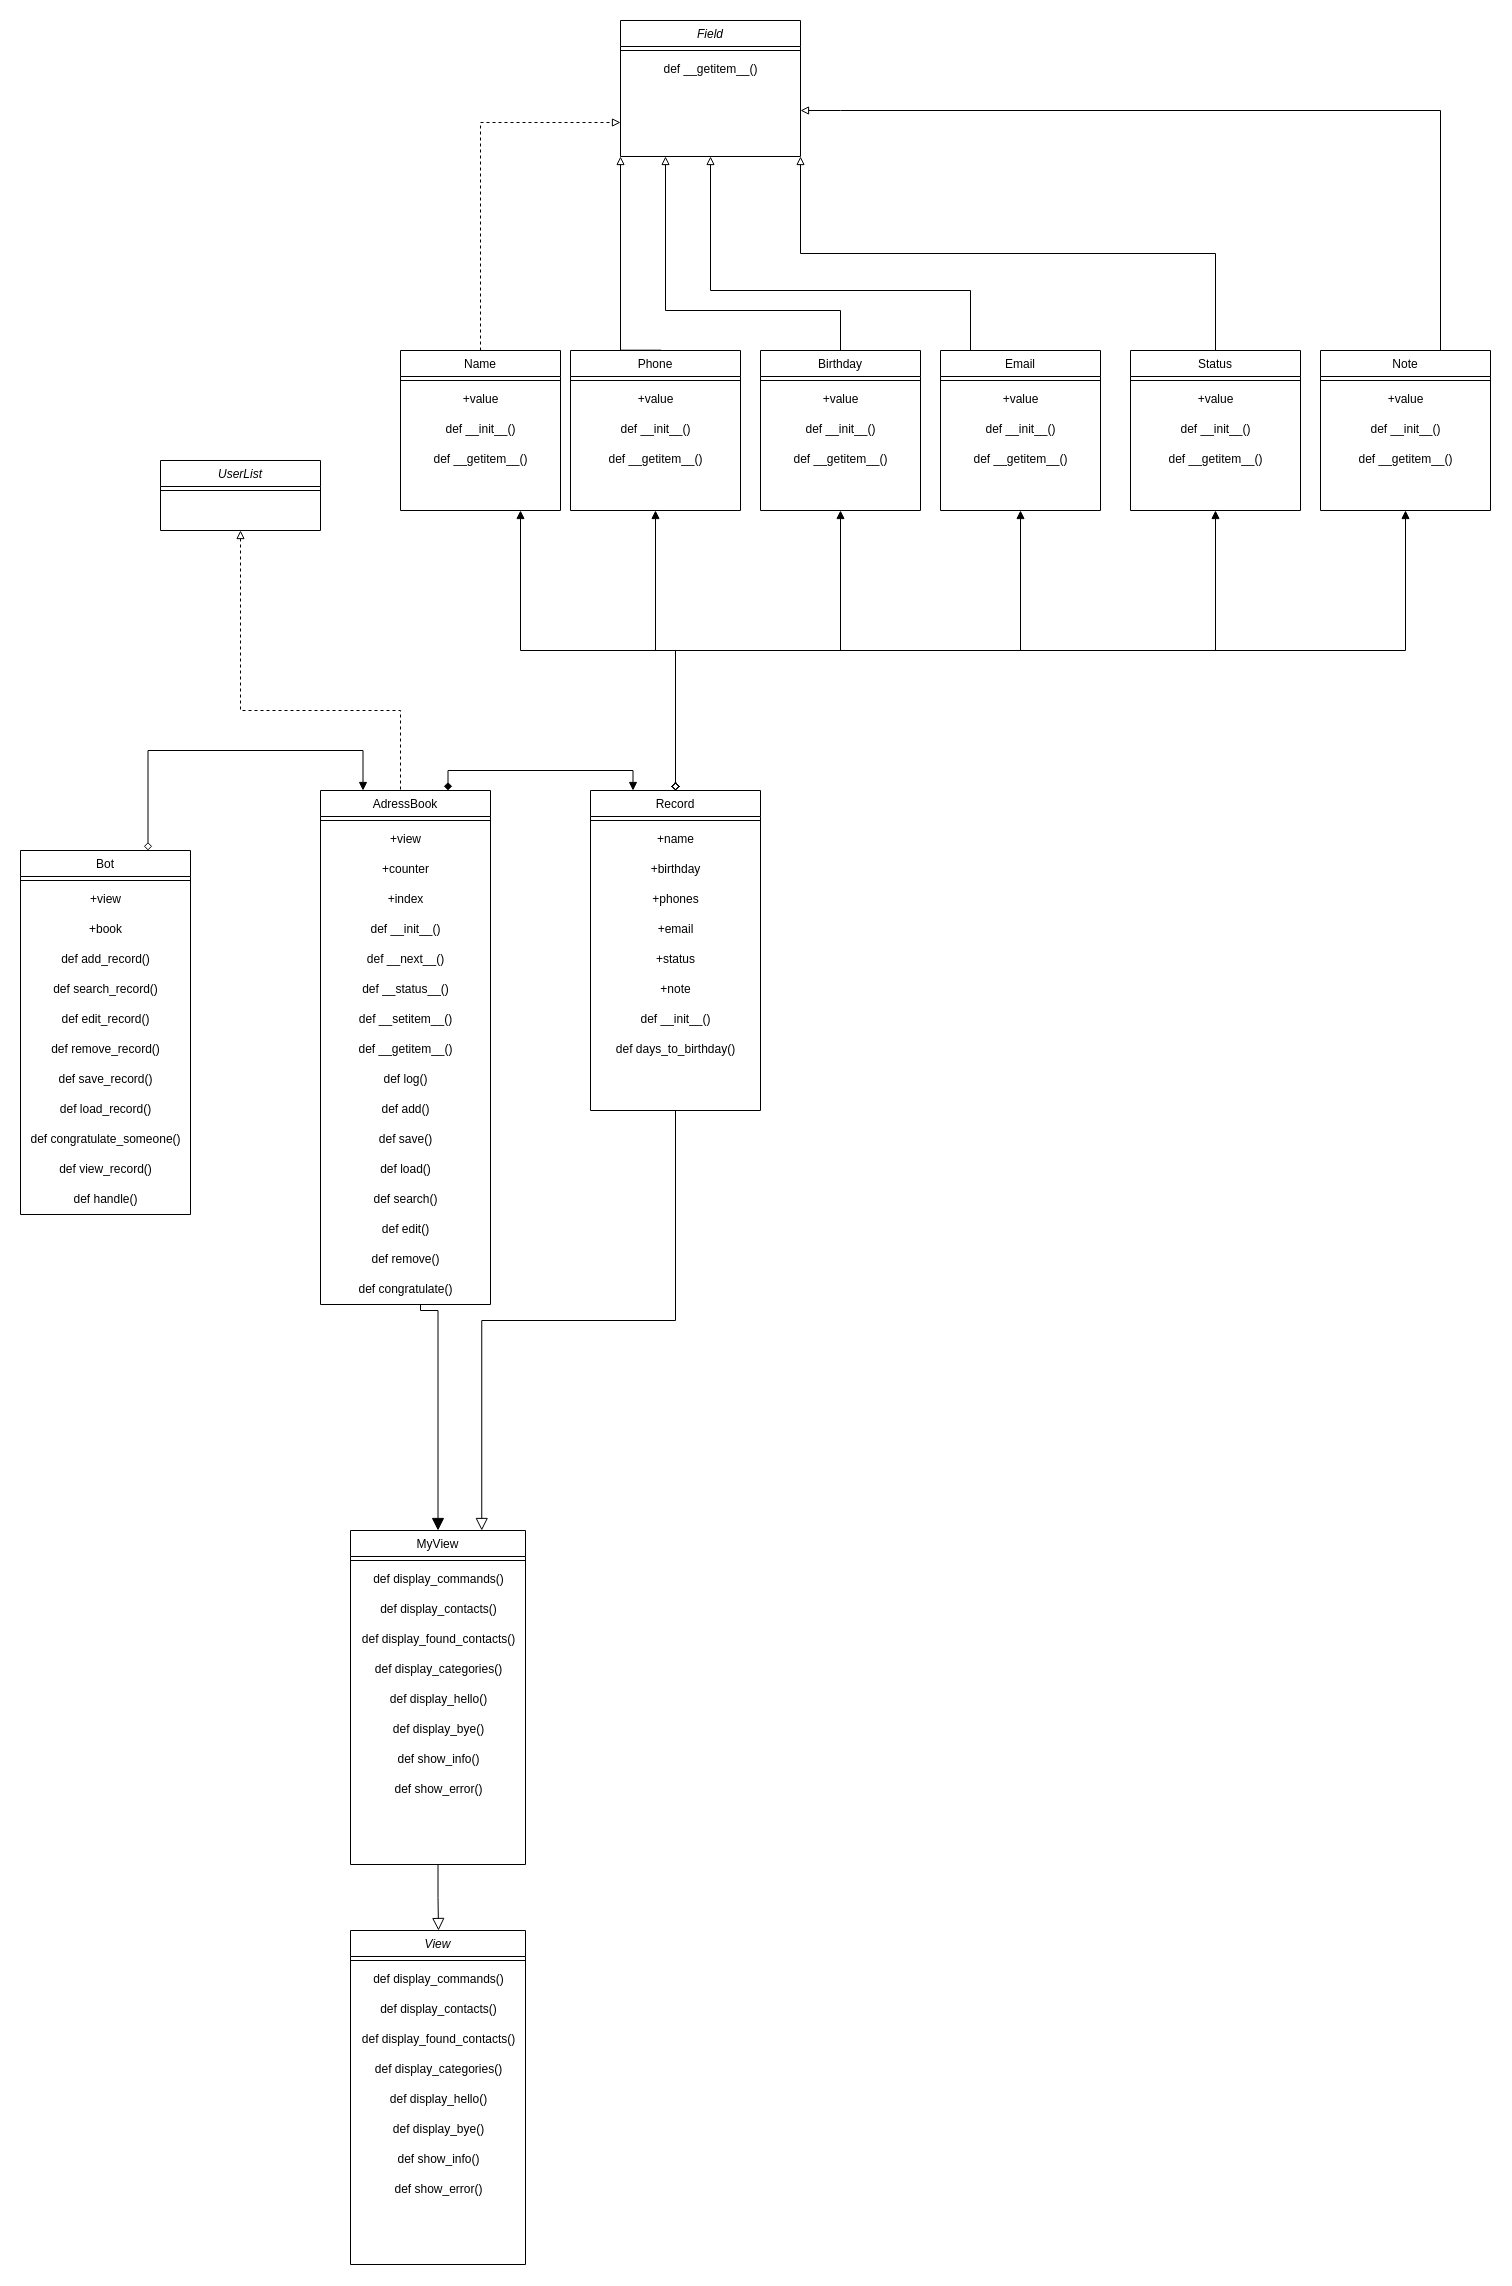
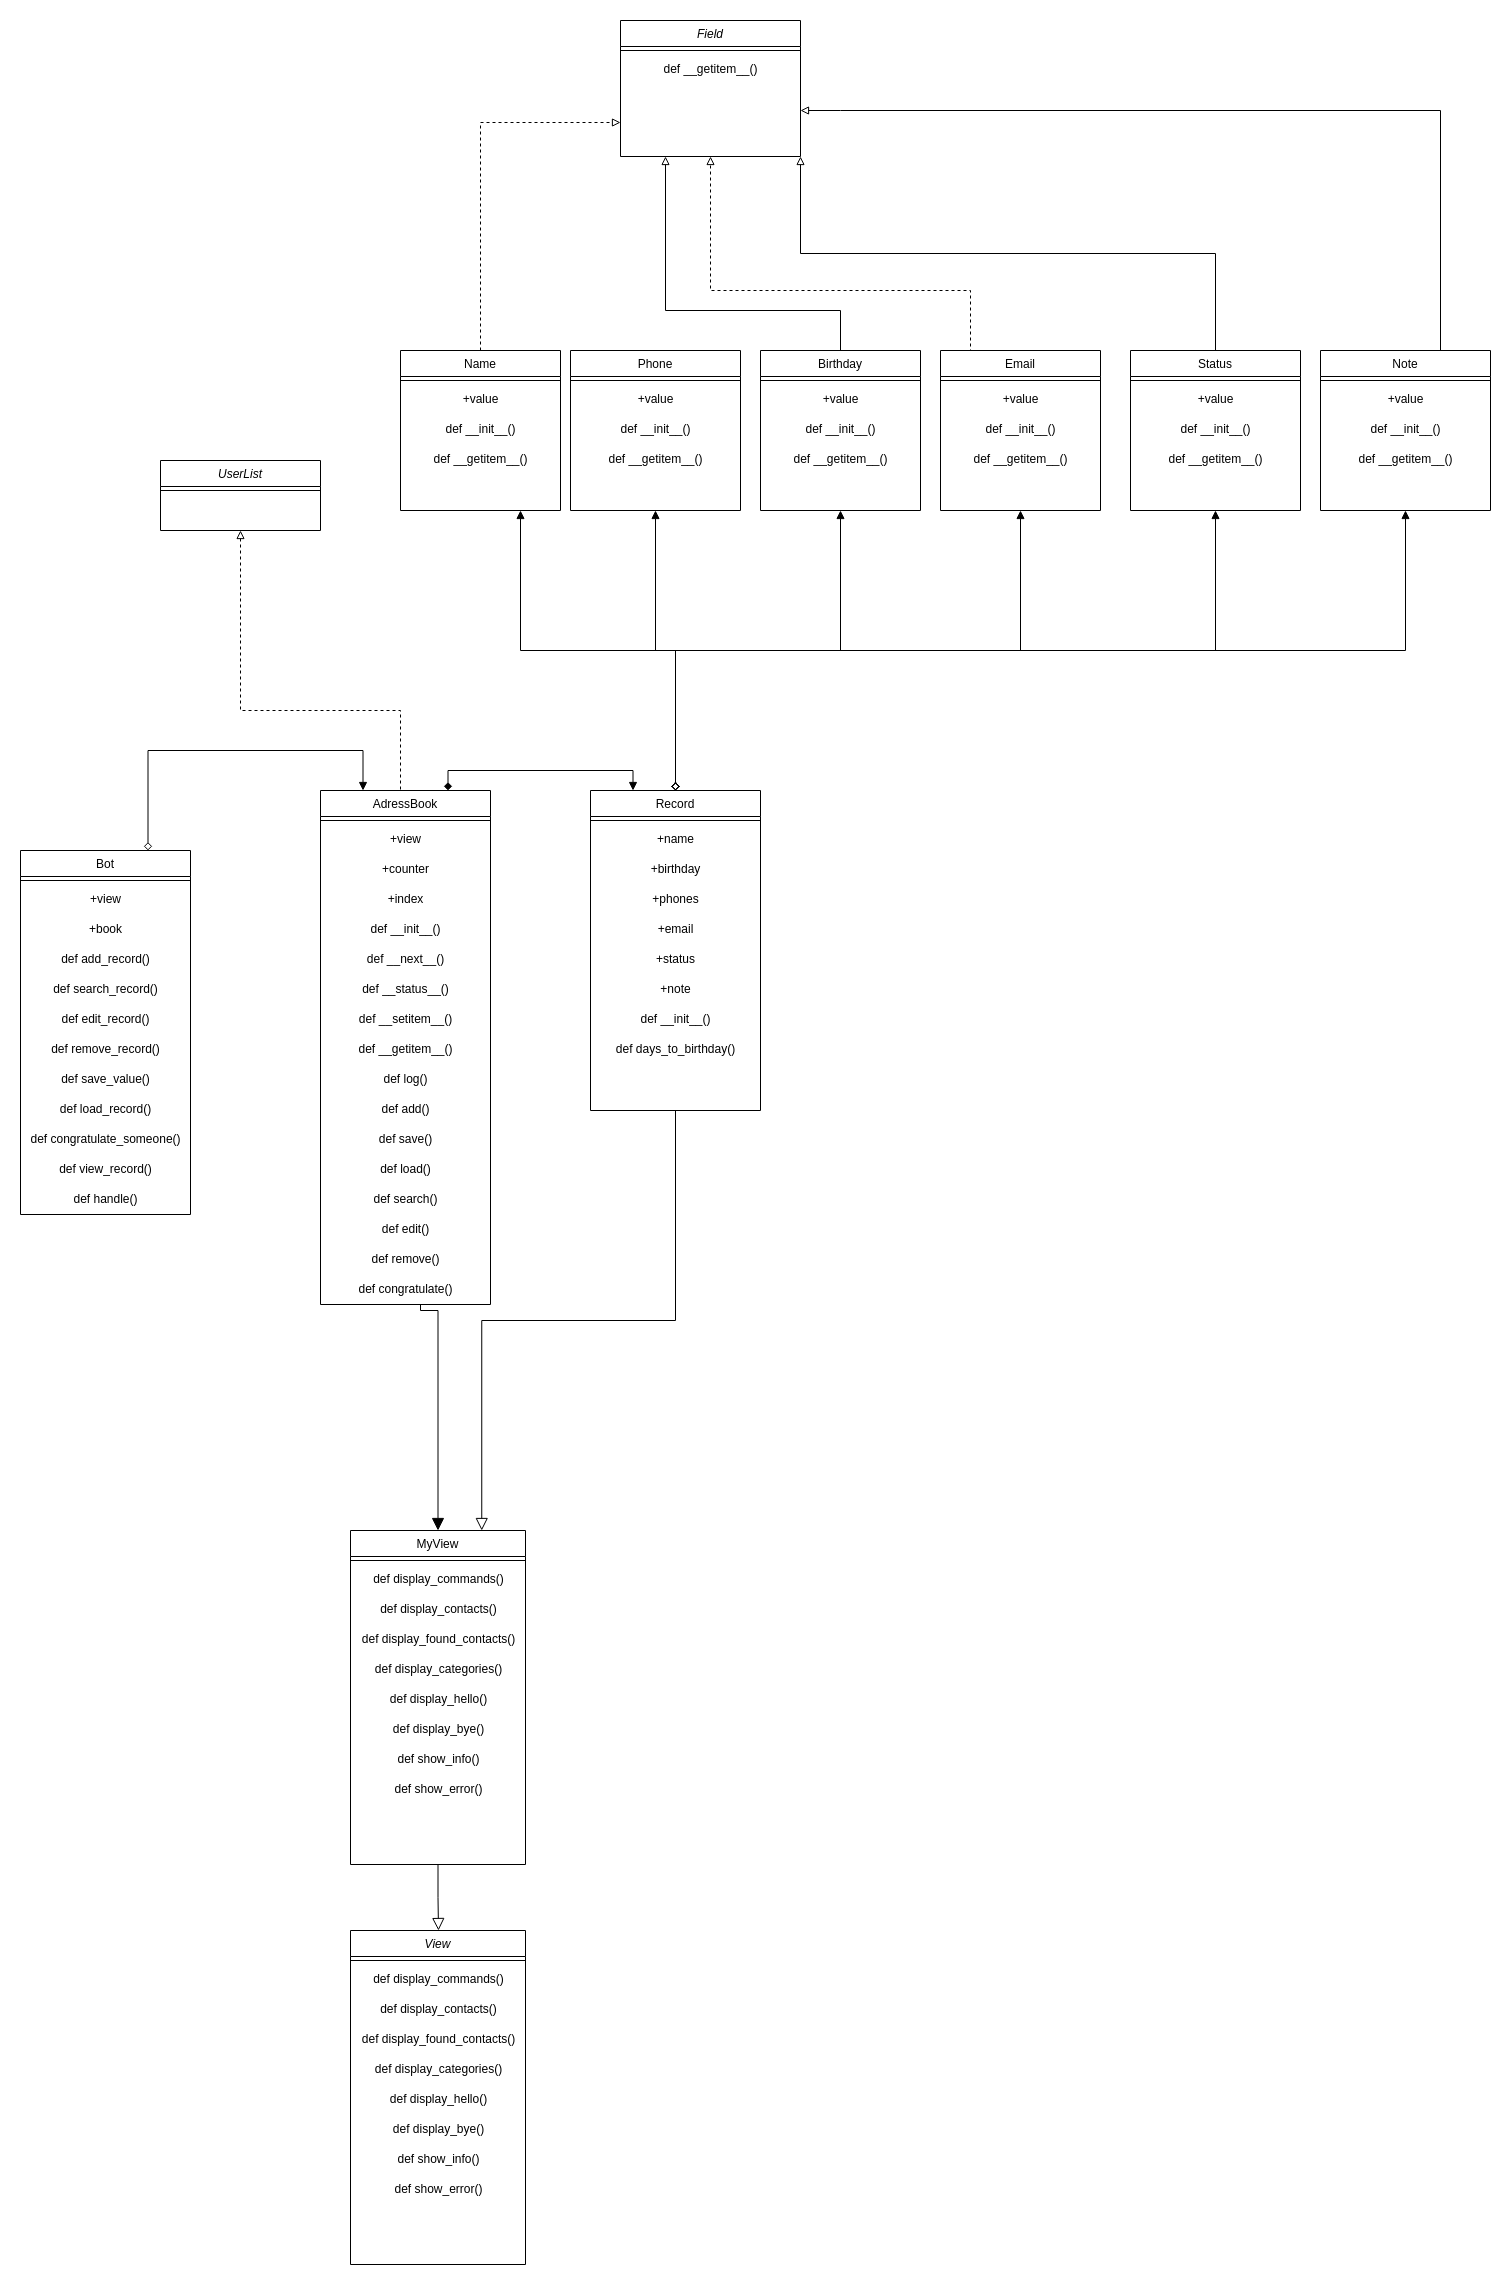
(621, 258) -> none
(810, 291) -> (810, 291)
(106, 1080) -> (106, 1080)
